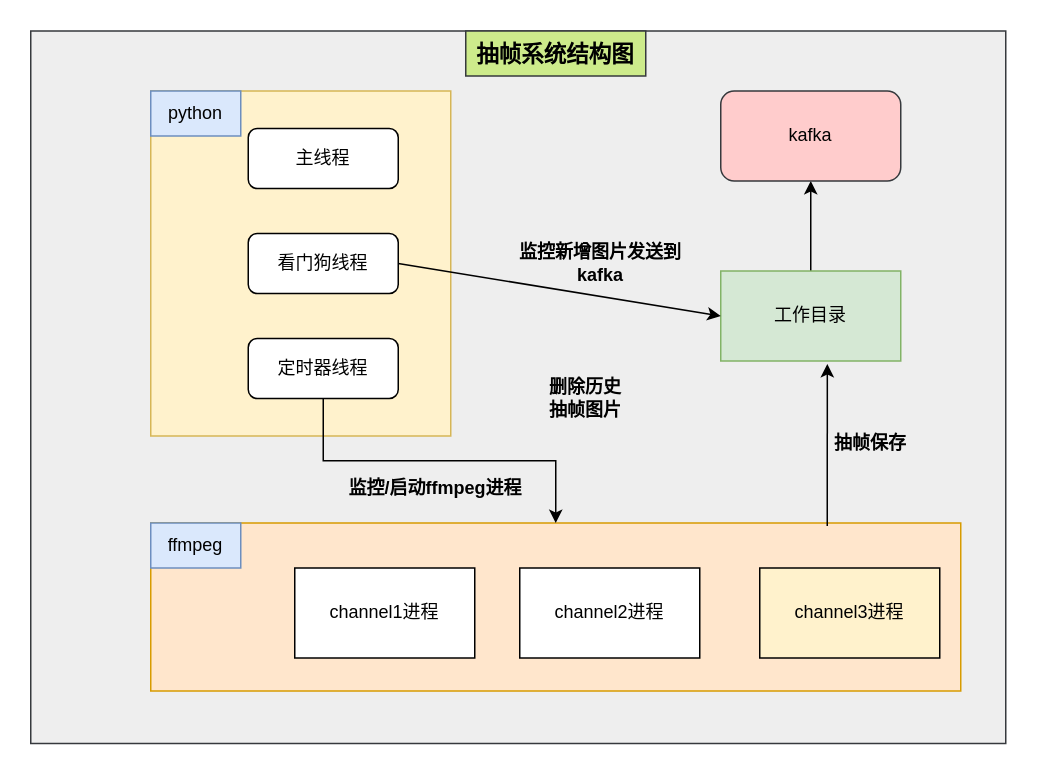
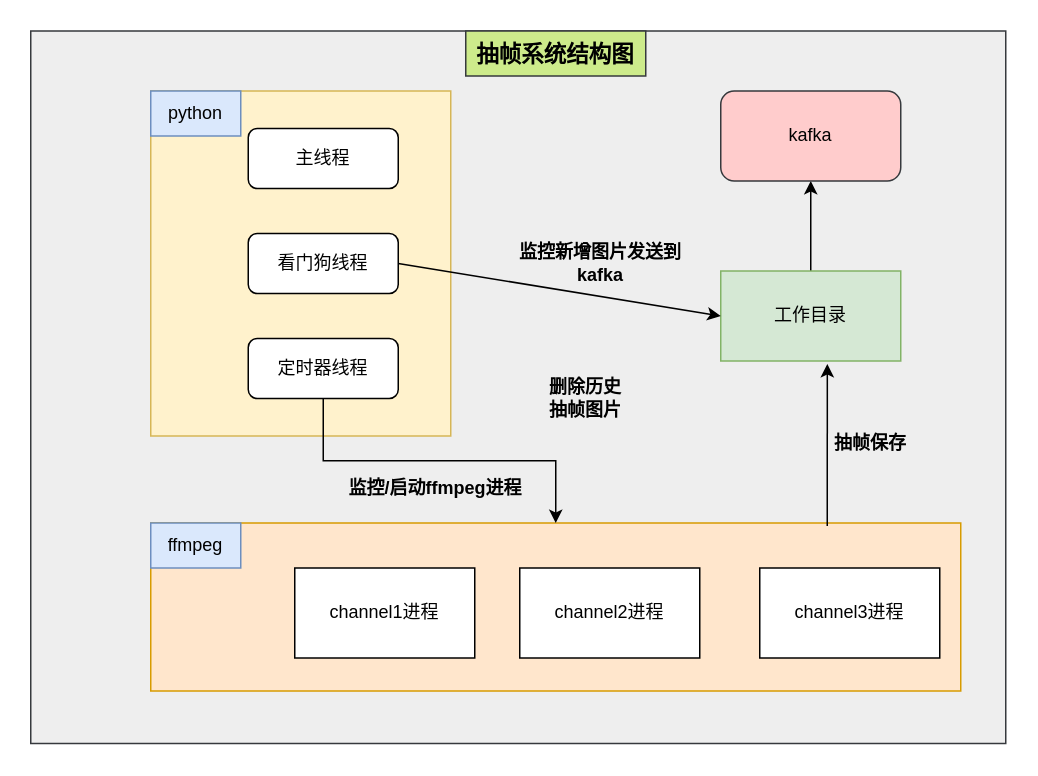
(850, 613) -> (850, 613)
